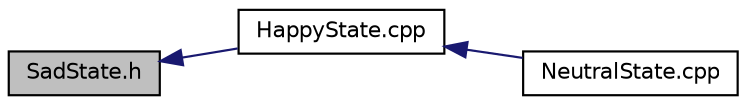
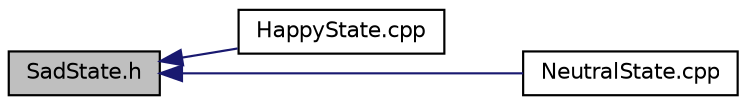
(495, 54) -> (353, 73)
